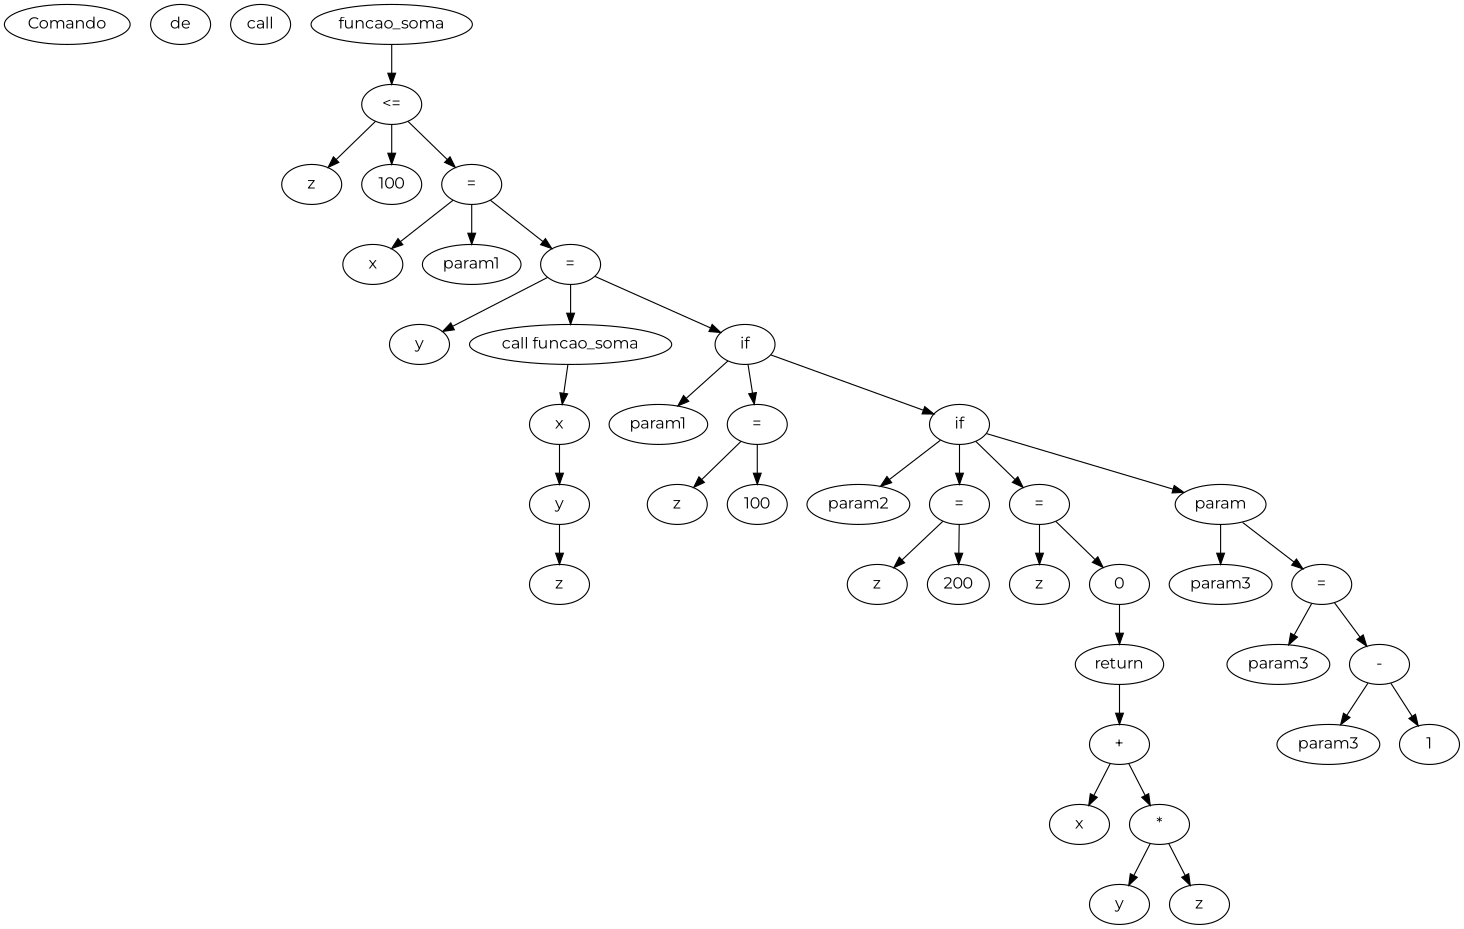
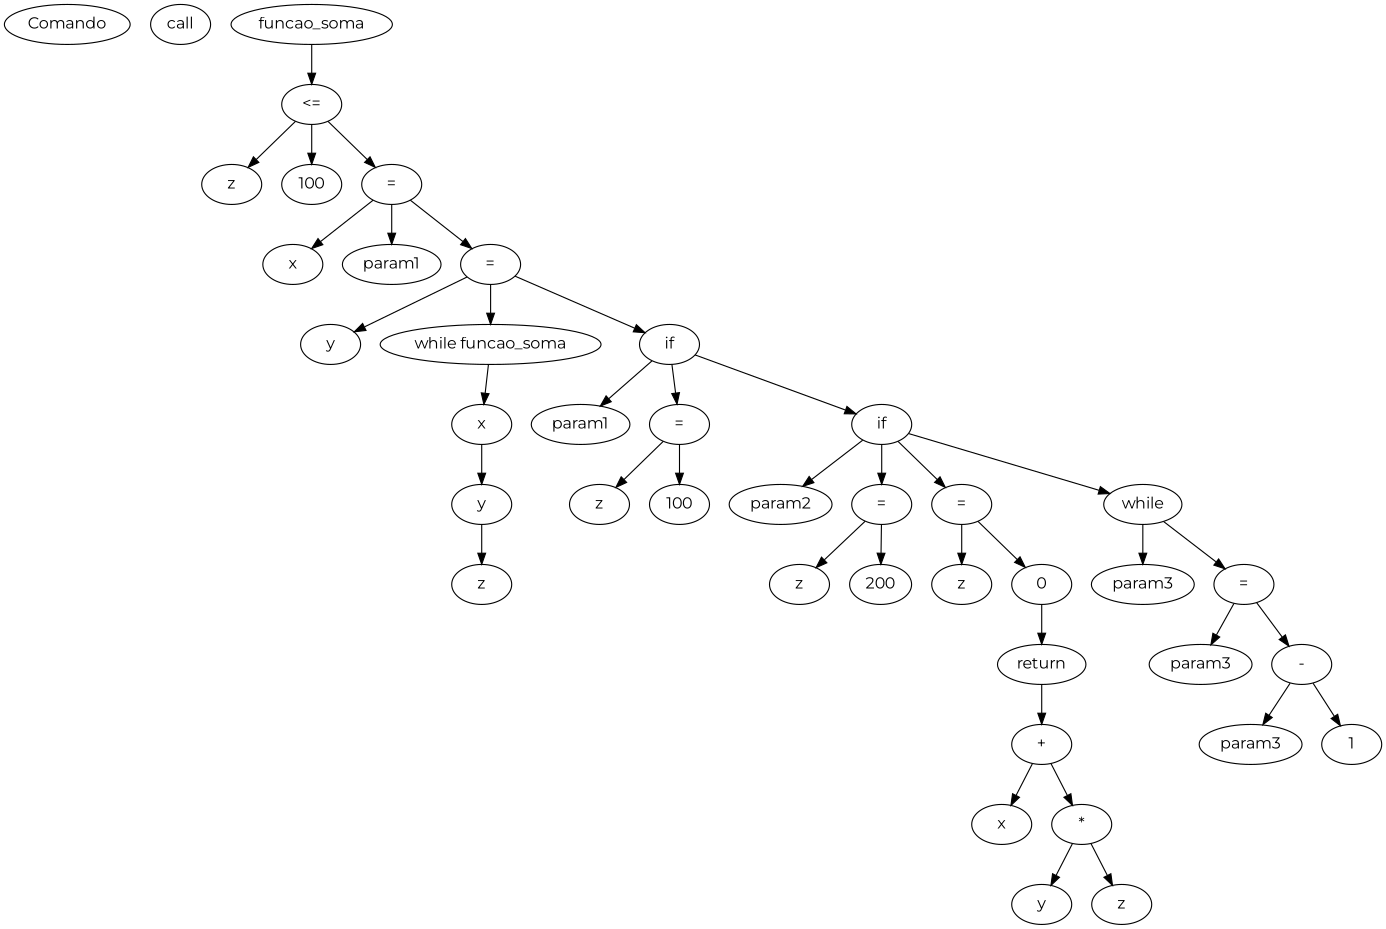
(181, 24) -> none
(571, 344) -> (491, 344)
(1221, 504) -> (1143, 504)
